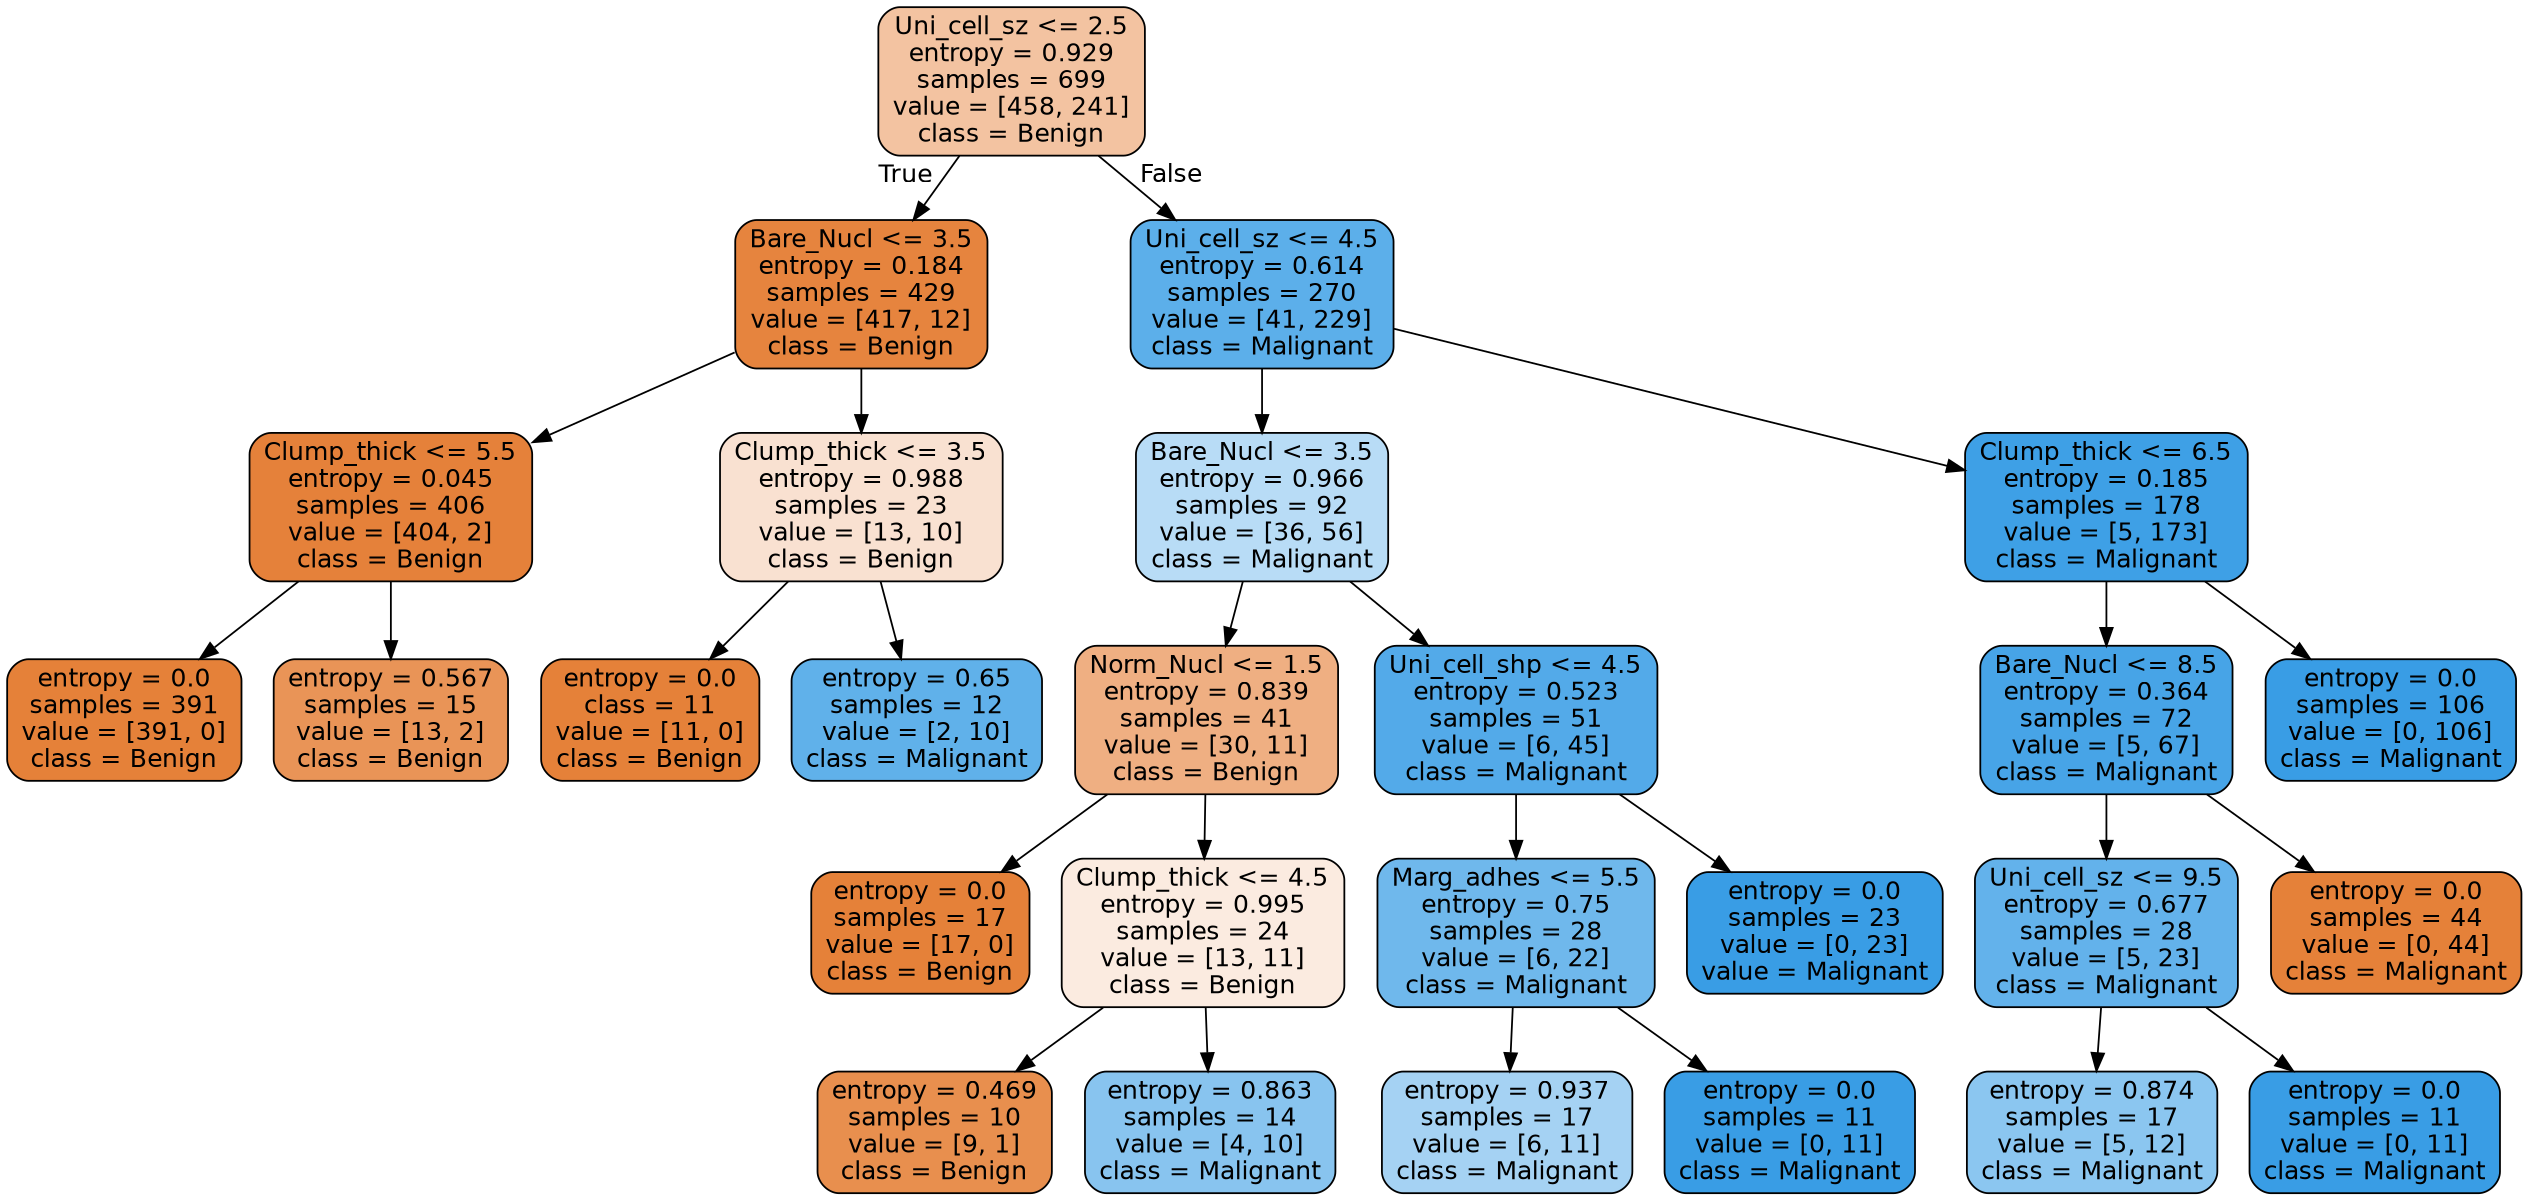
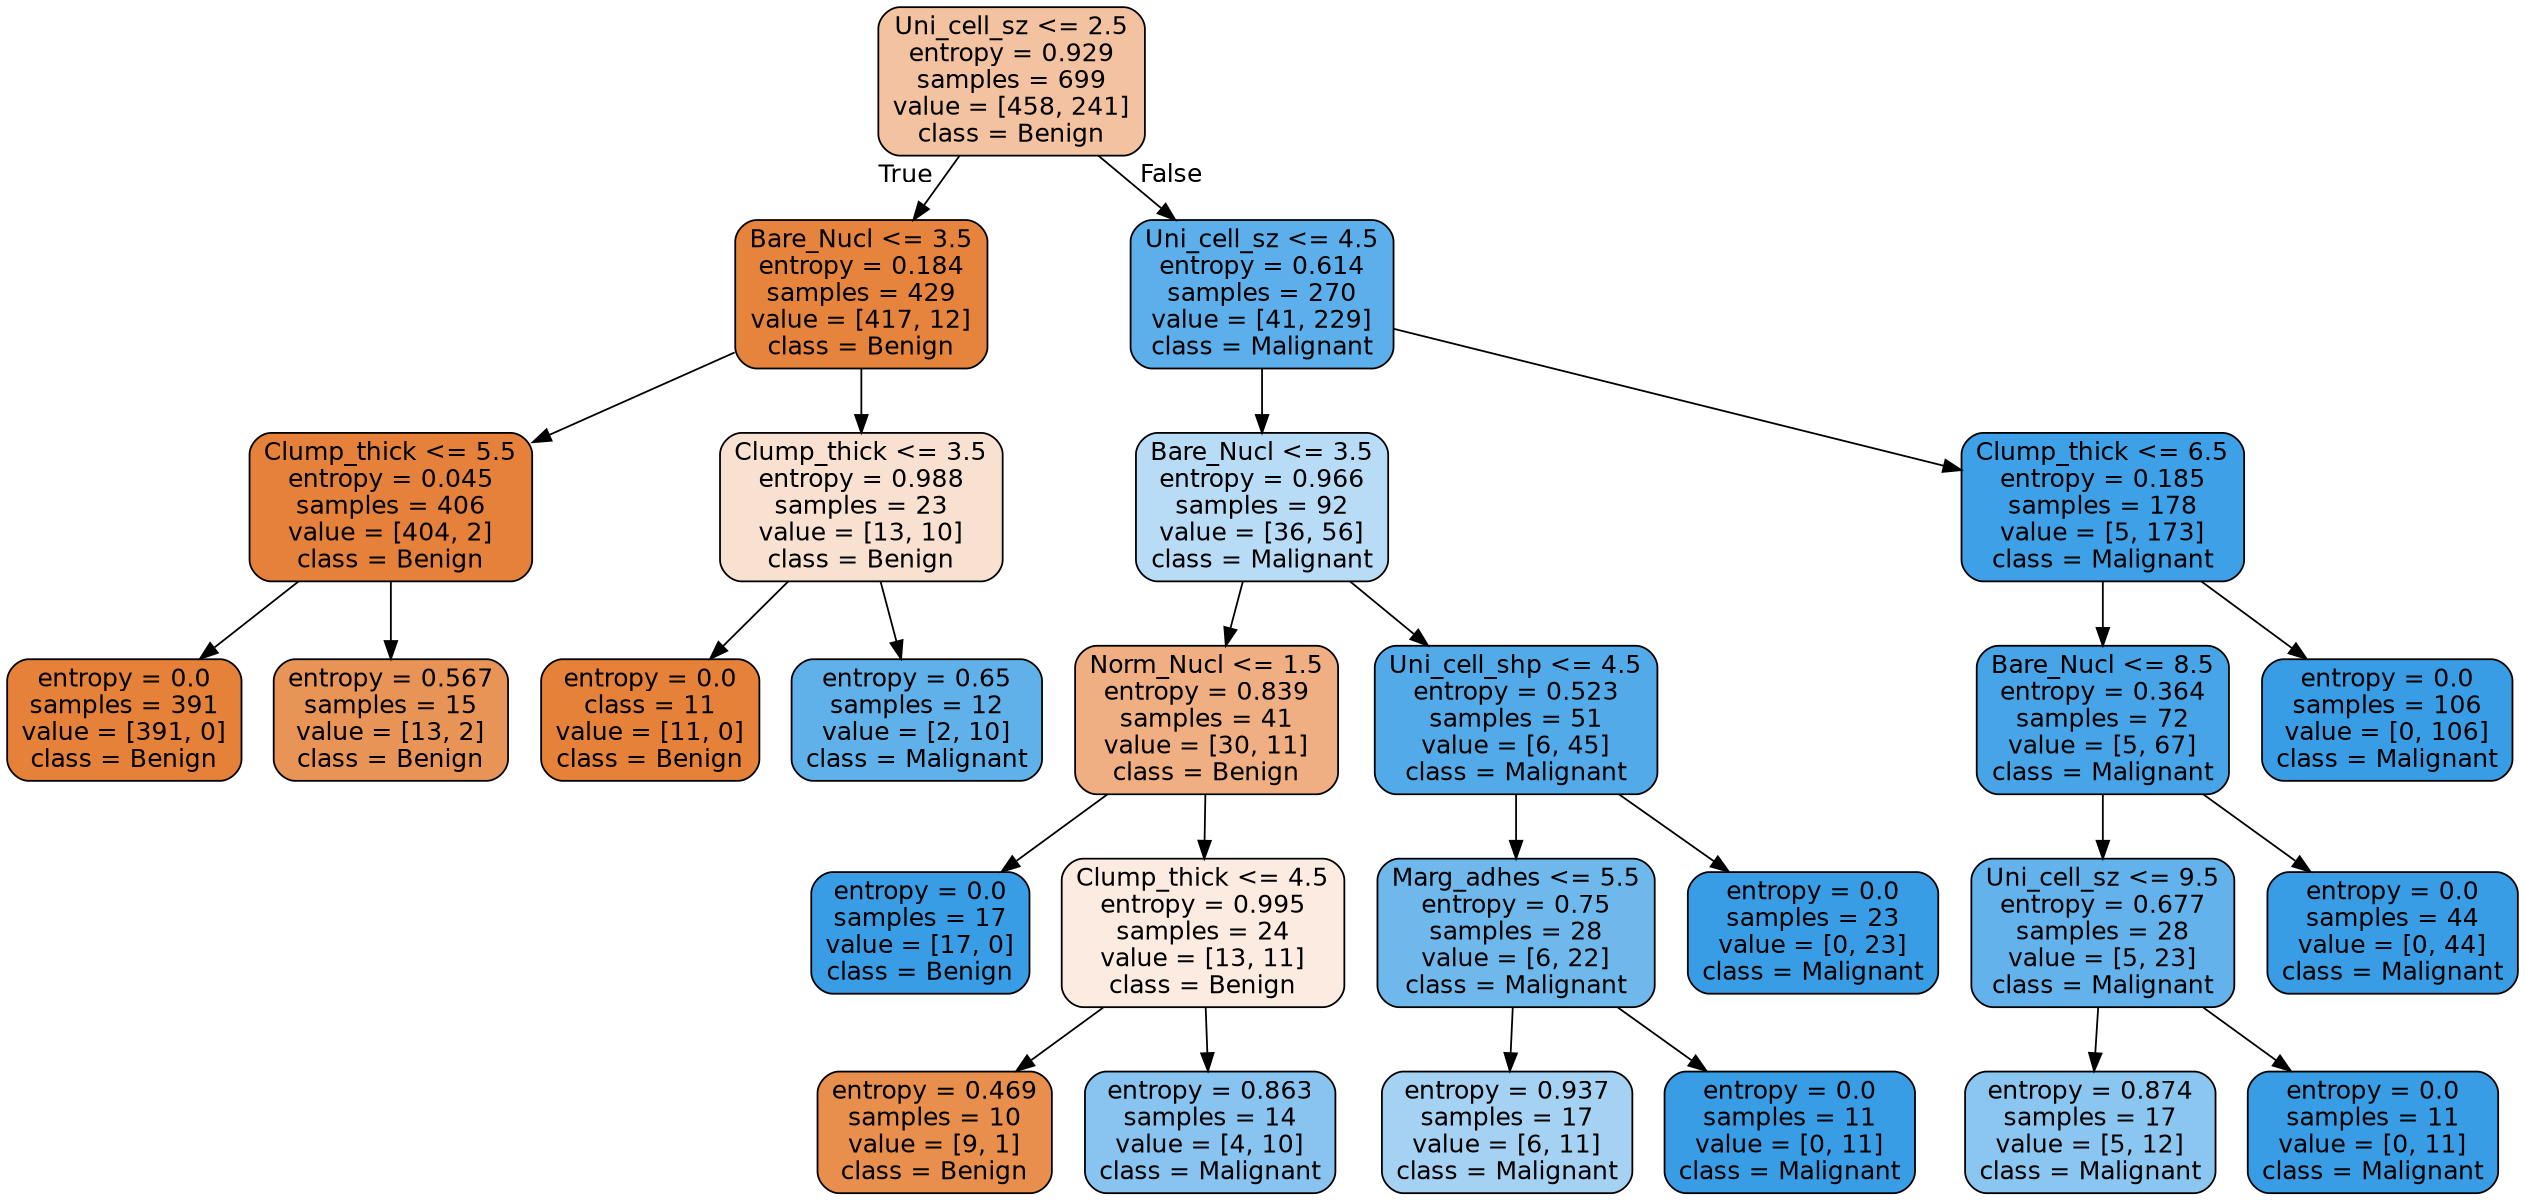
(920, 933) -> (920, 933)
(1815, 933) -> (1813, 933)
(2396, 933) -> (2393, 933)
